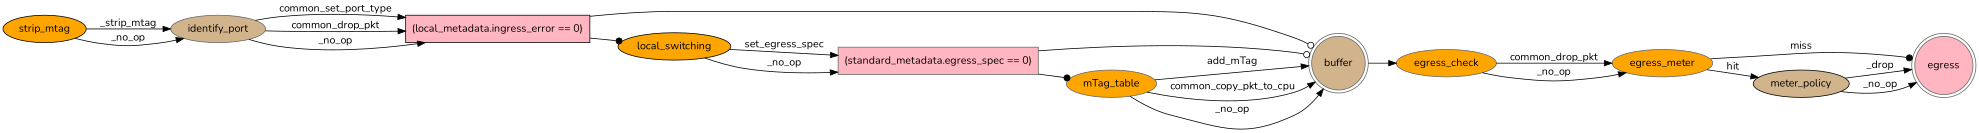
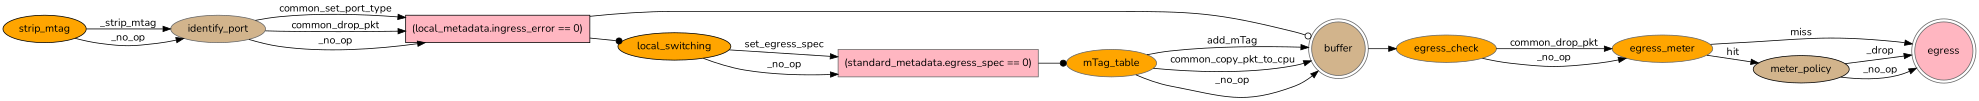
(1171, 46) -> none
(1808, 53) -> (1808, 39)
